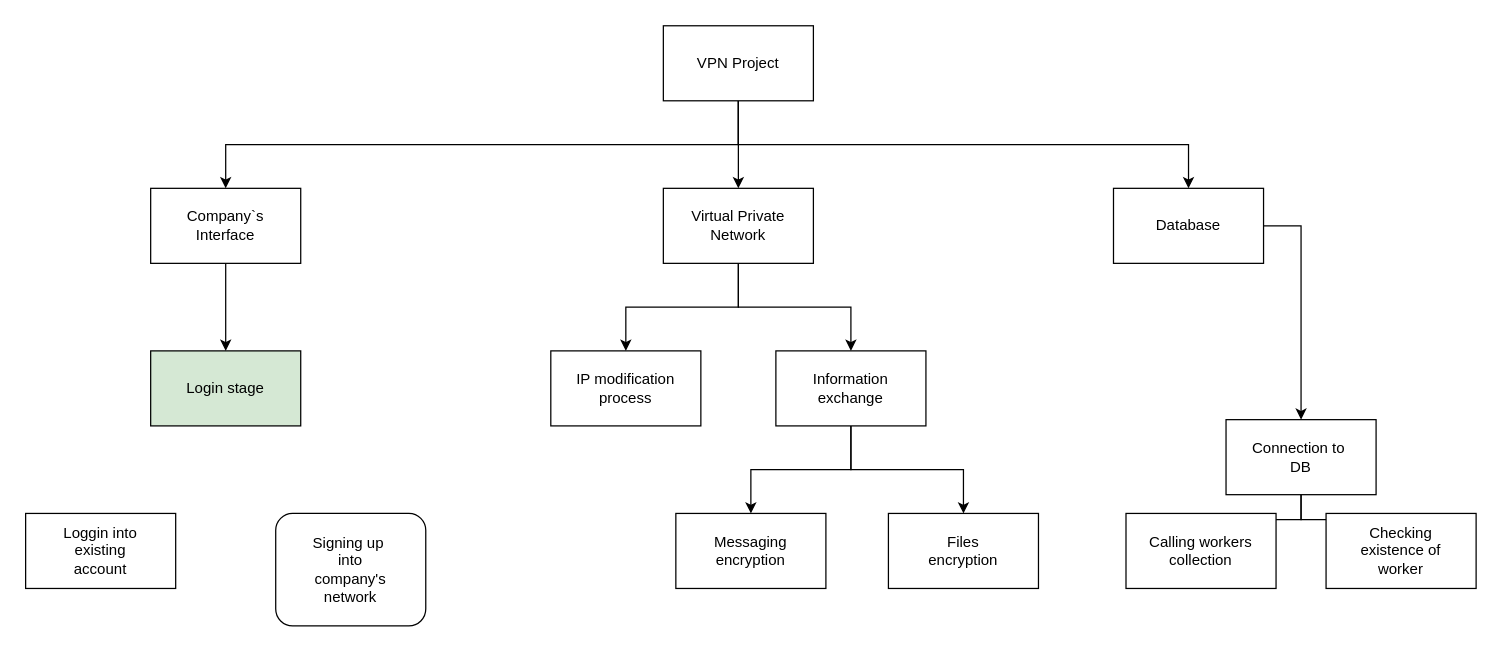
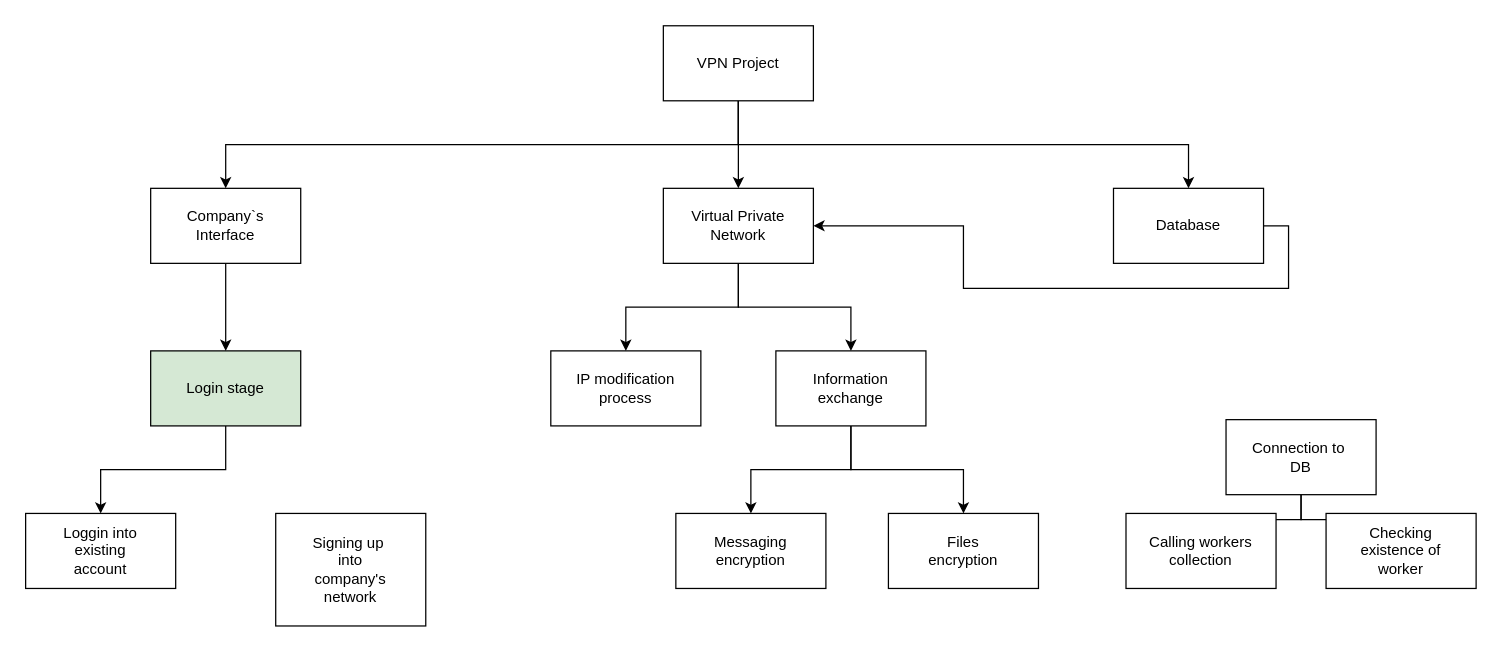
(1301, 311) -> (1056, 288)
none -> (168, 469)
(351, 569) -> (351, 569)
